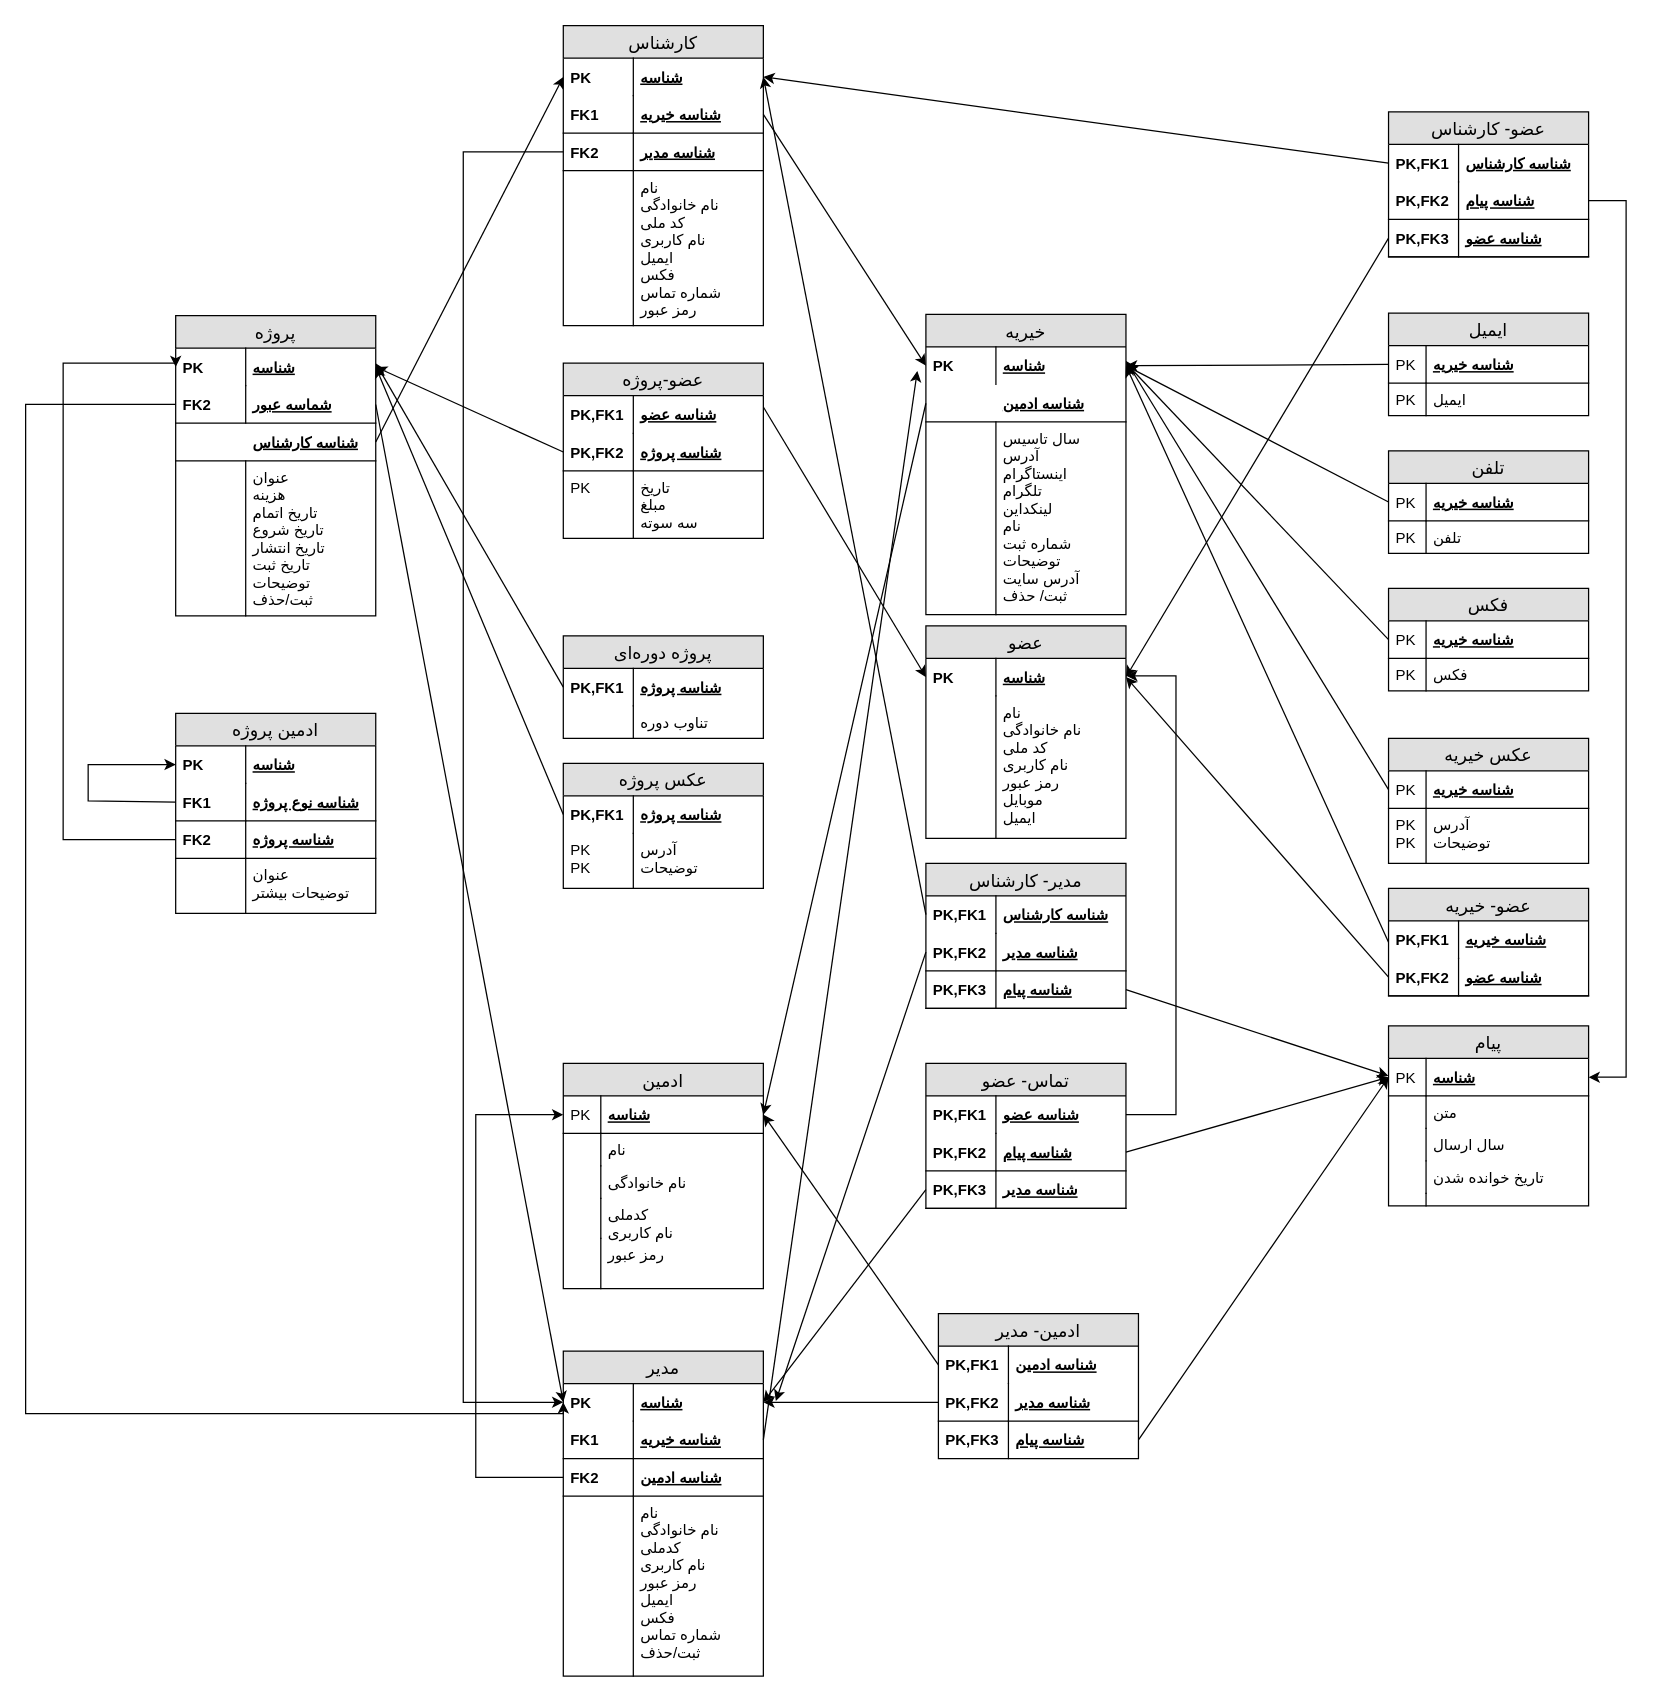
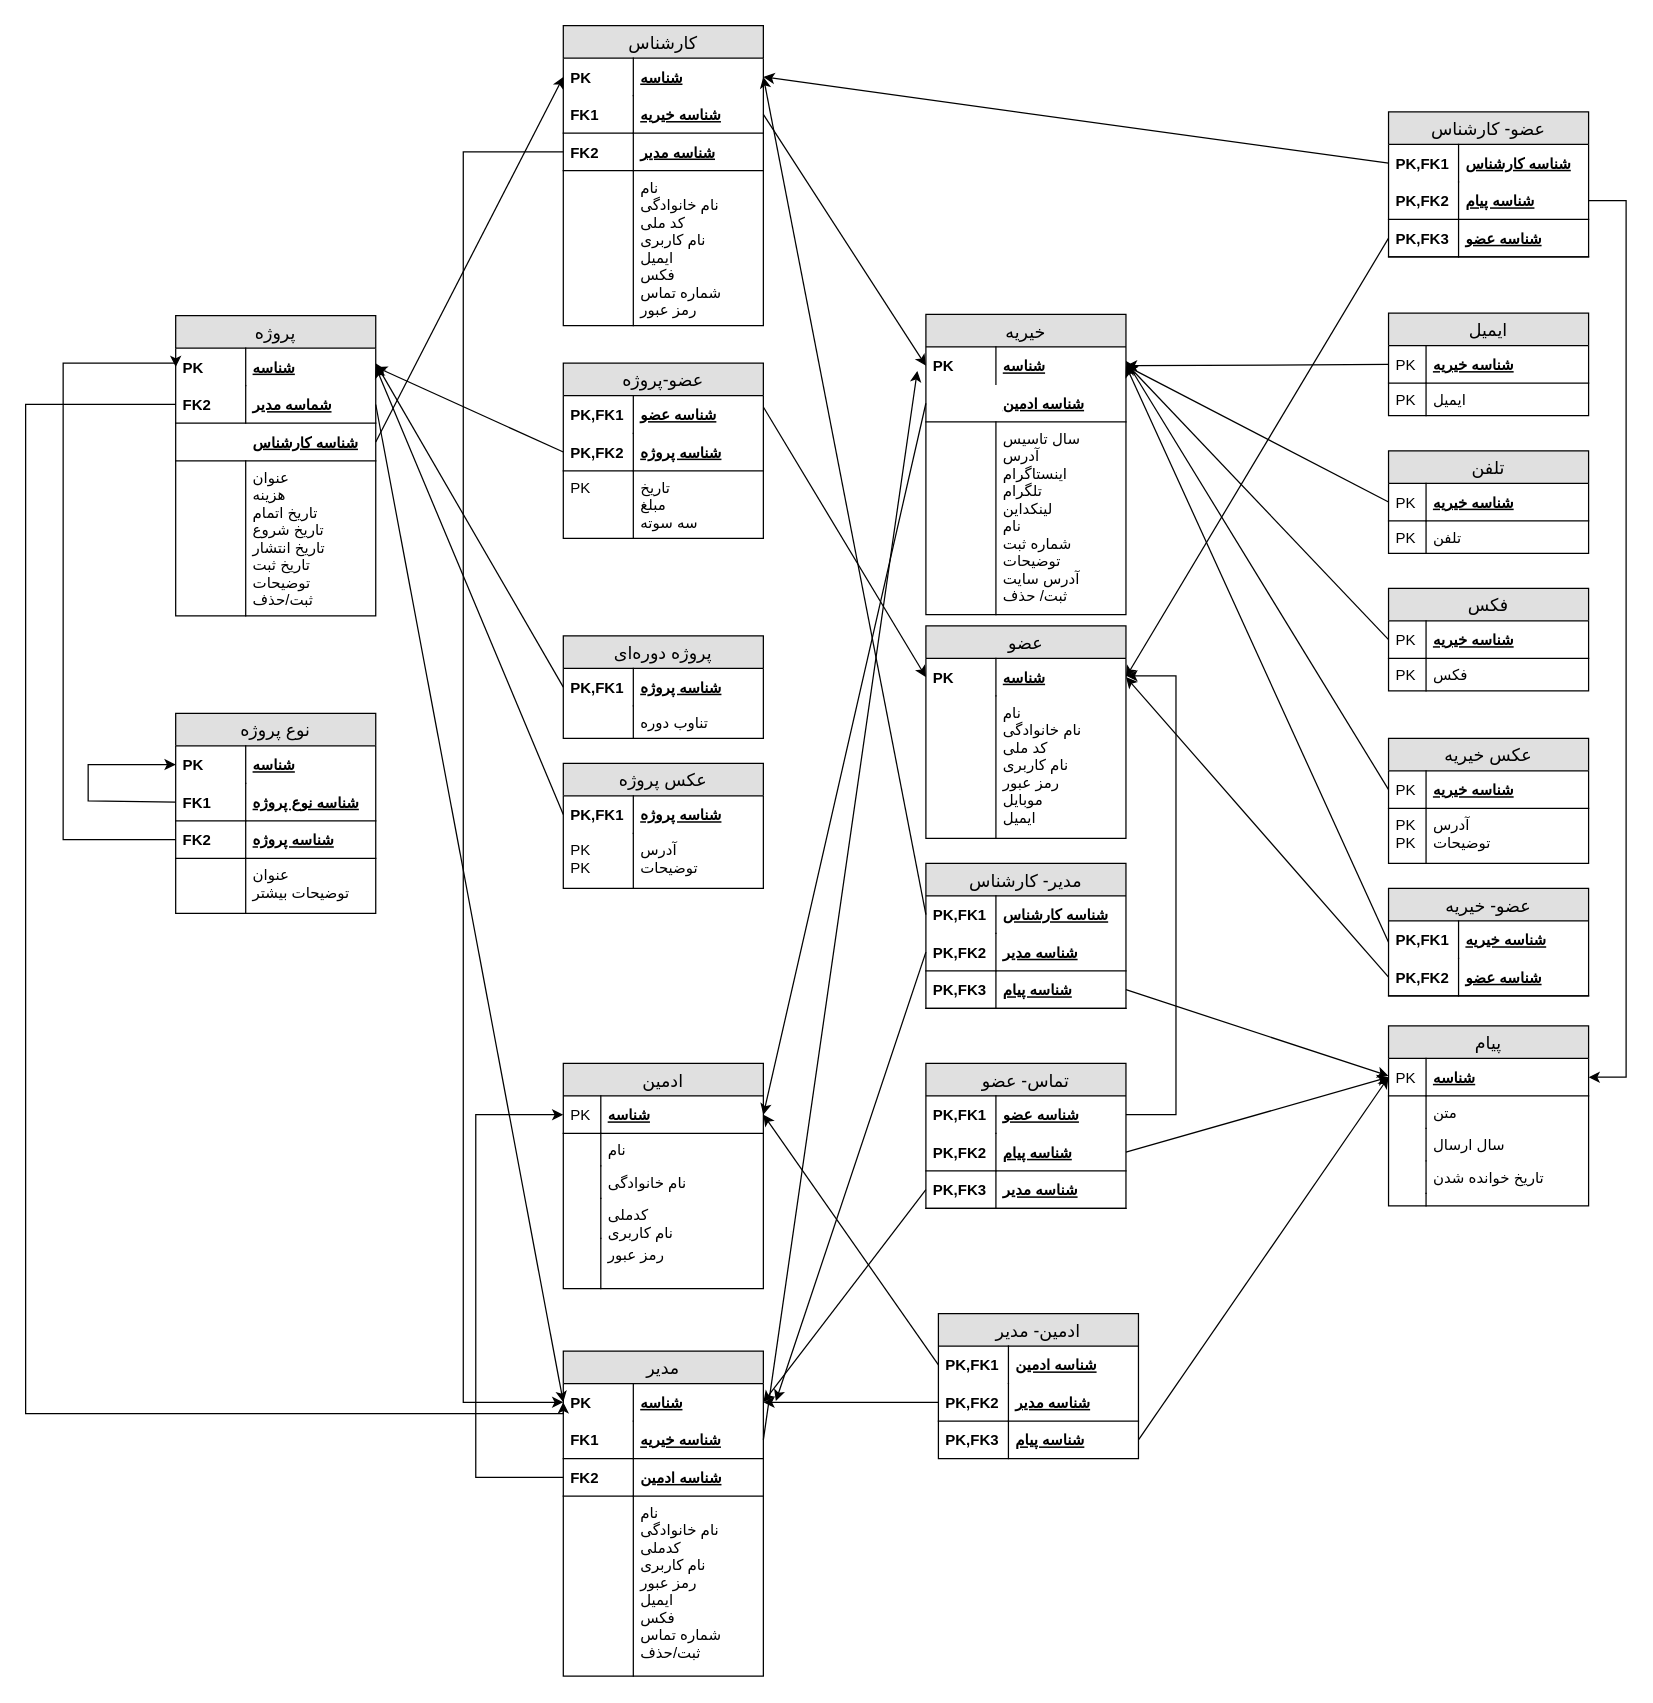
(293, 405) -> (293, 405)
(275, 730) -> (275, 730)
